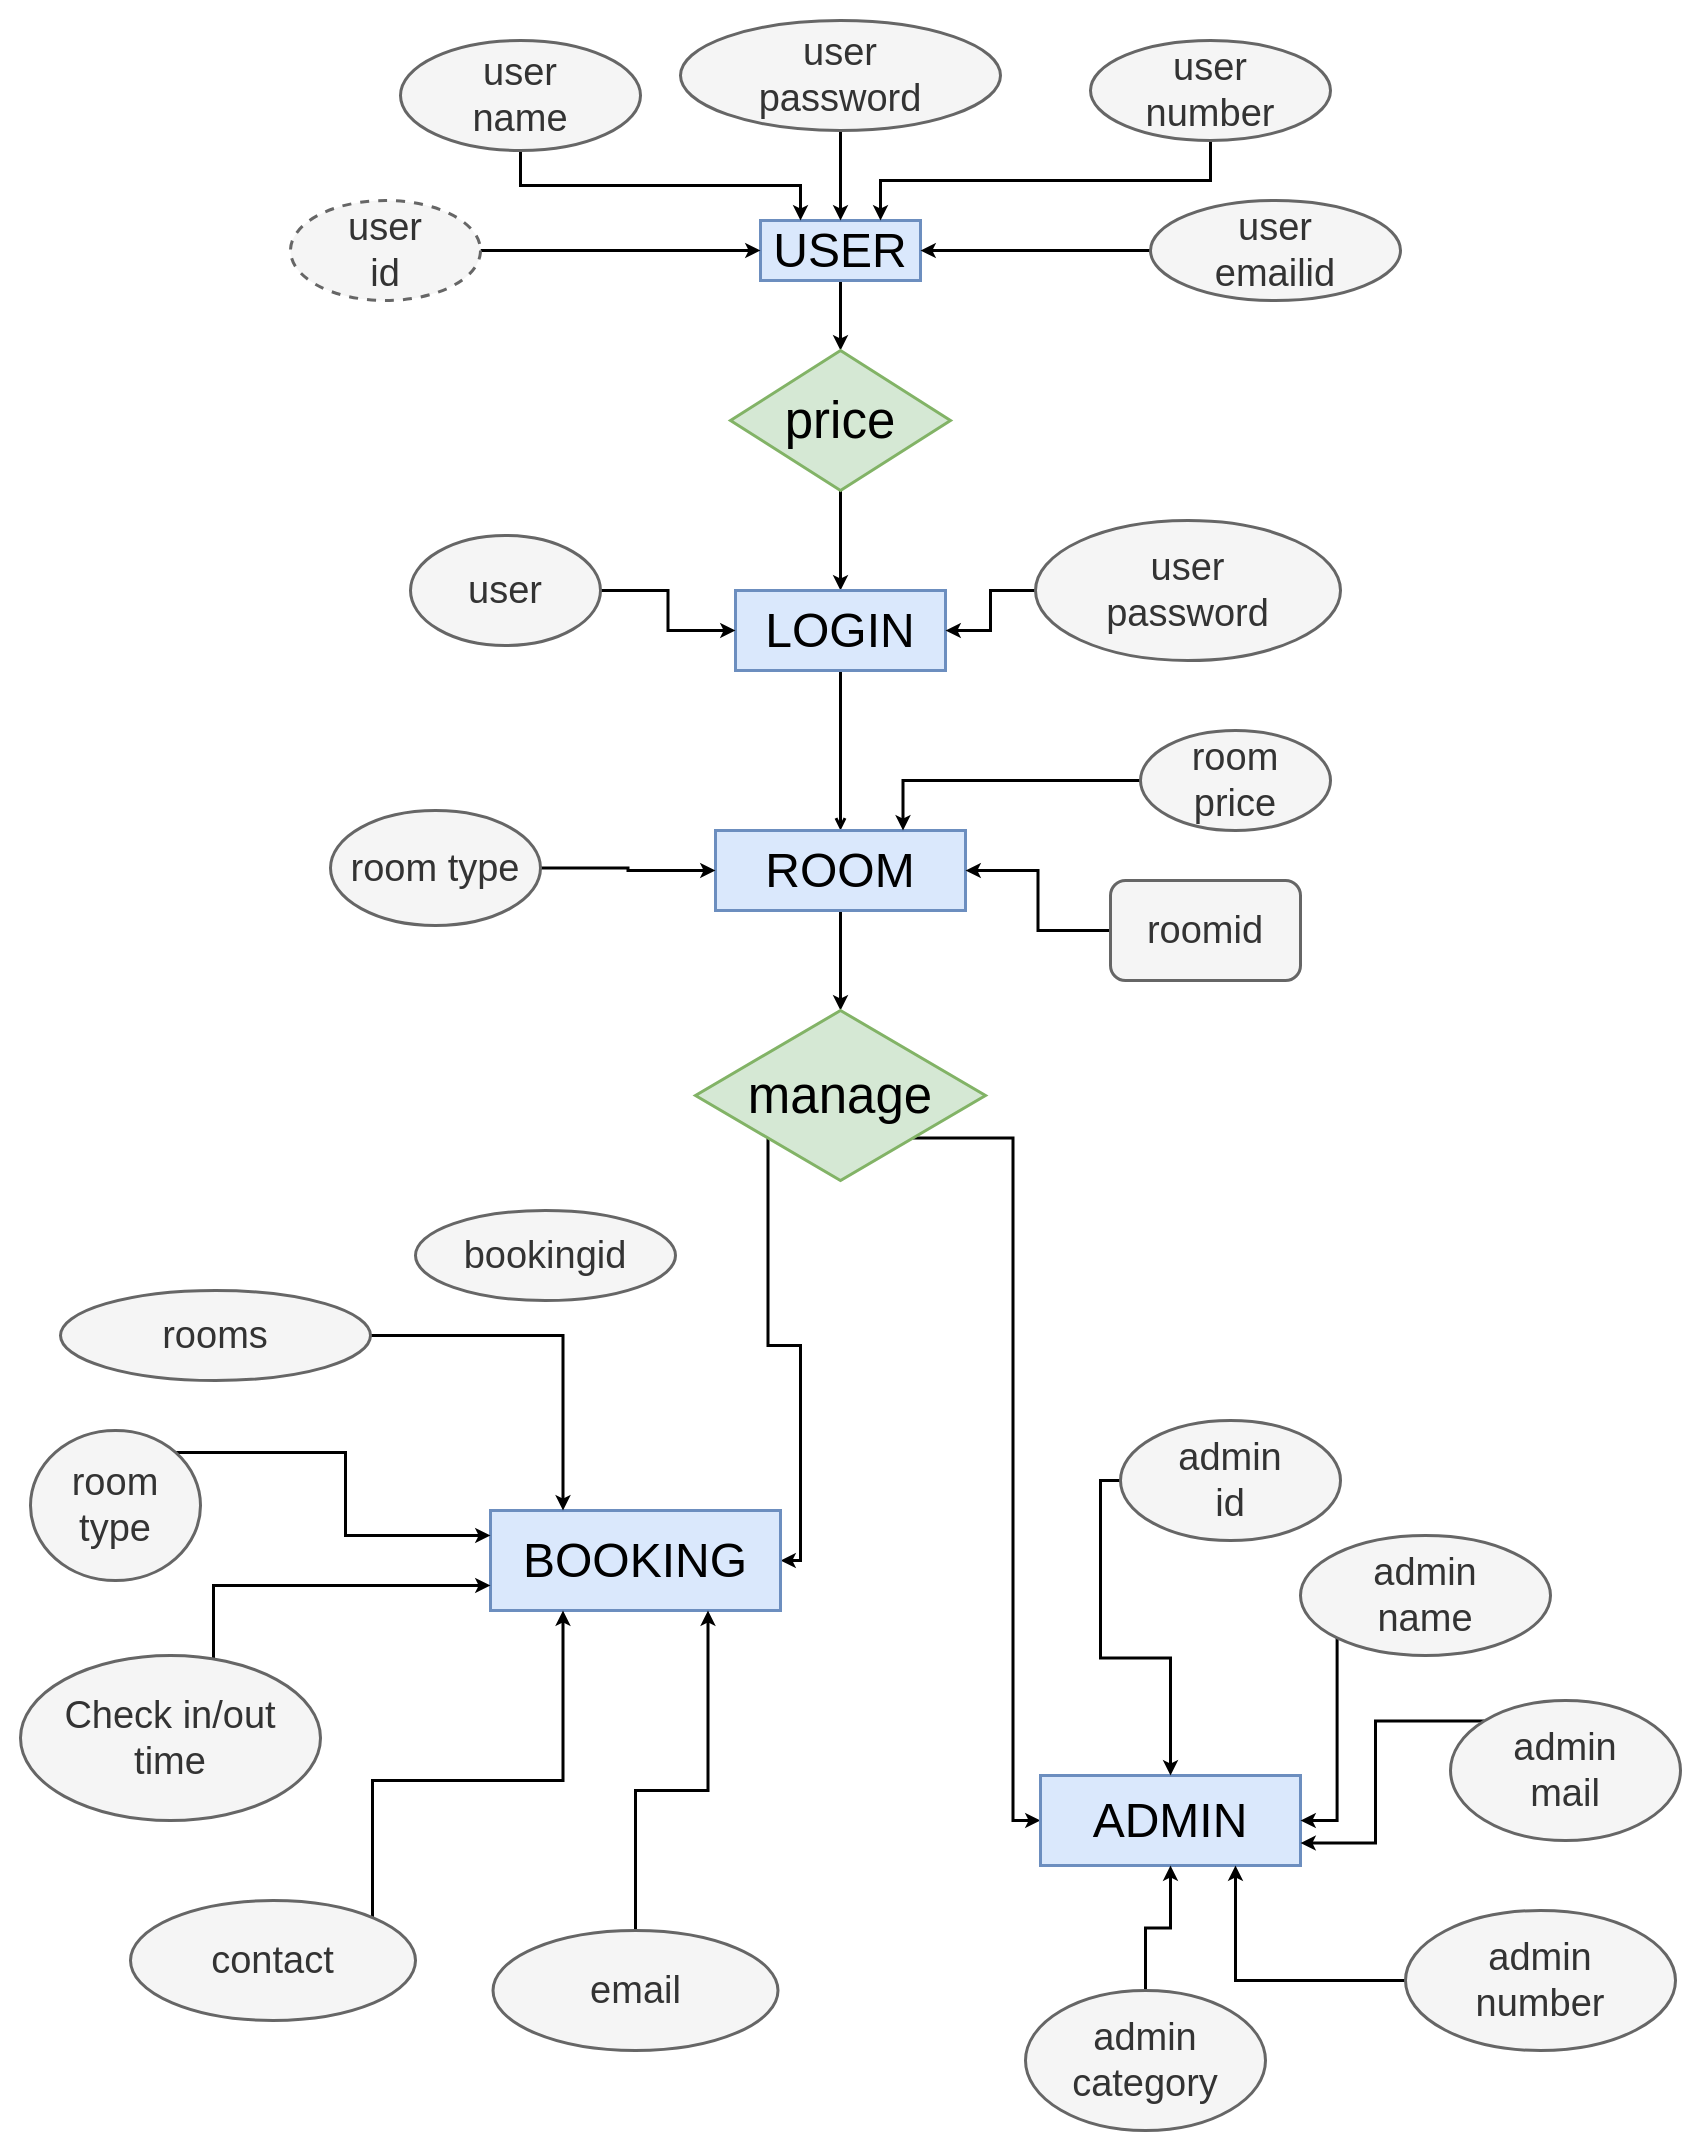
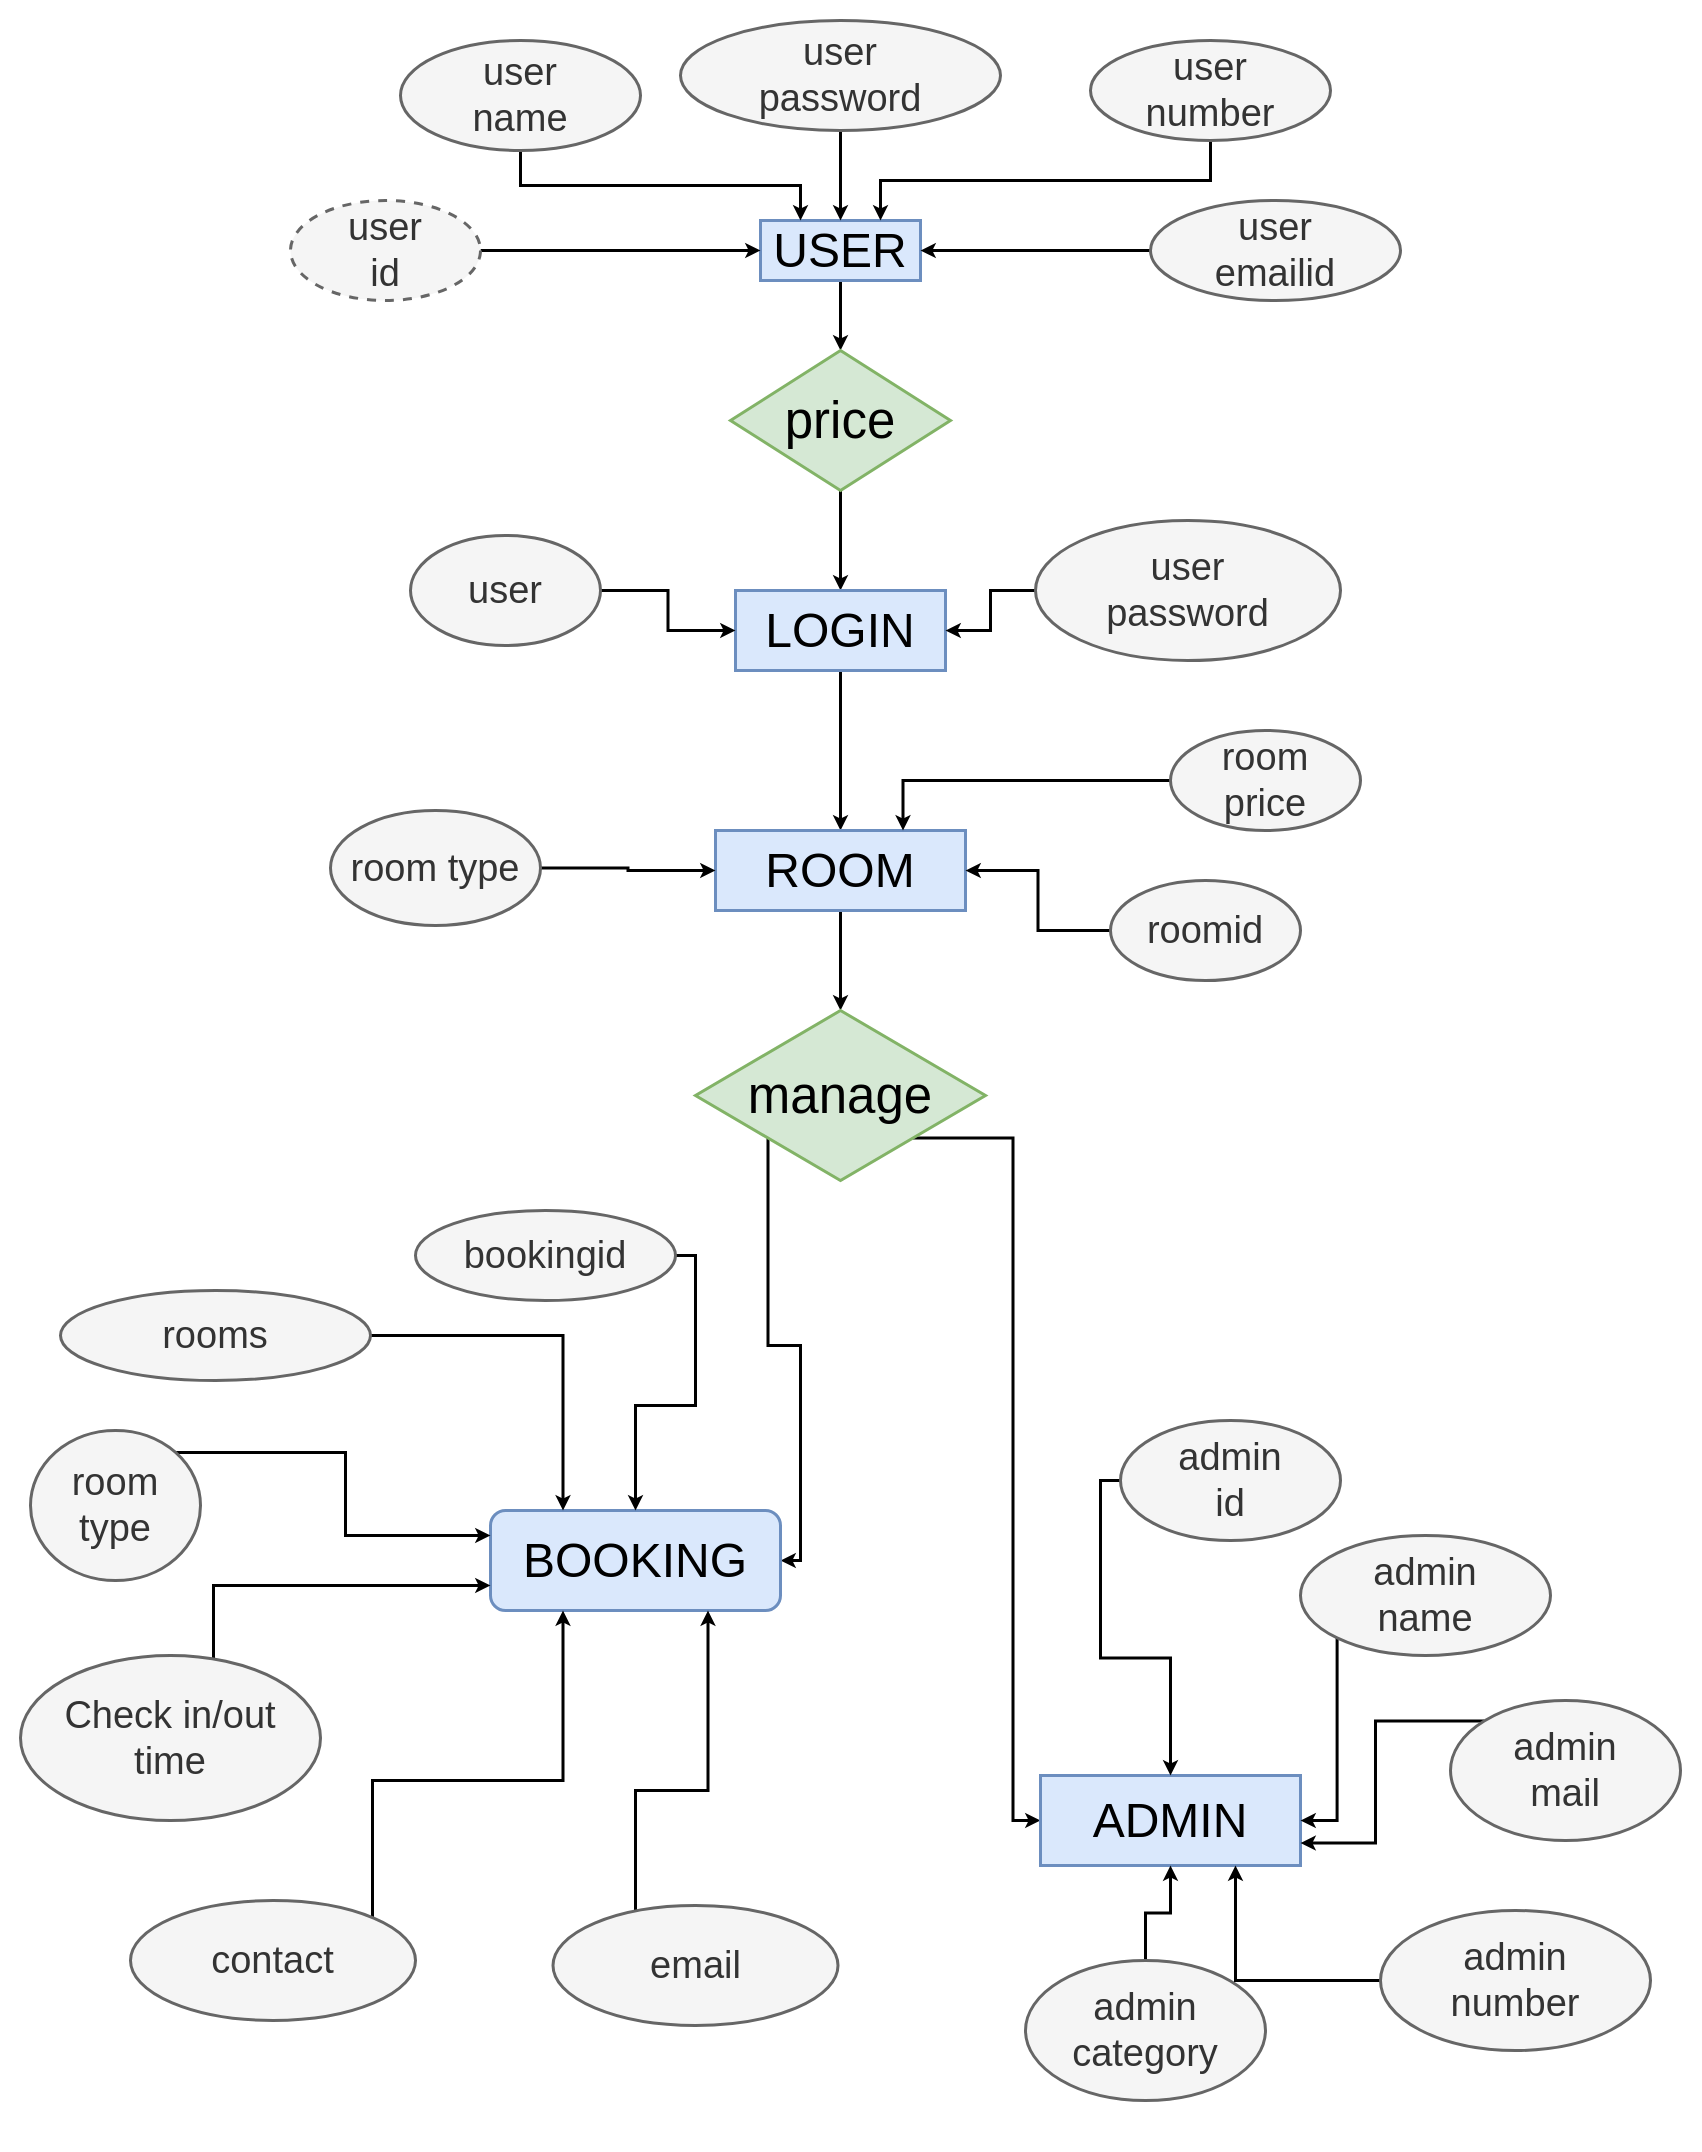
(1236, 781) -> (1266, 781)
(841, 818) -> (841, 818)
(1206, 931) -> (1206, 931)
none -> (696, 1398)
(636, 1561) -> (636, 1561)
(1541, 1981) -> (1516, 1981)
(636, 1991) -> (696, 1966)
(1146, 2061) -> (1146, 2031)
